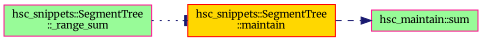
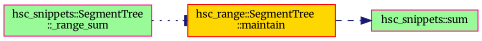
(262, 21) -> (262, 21)
(425, 21) -> (425, 21)
